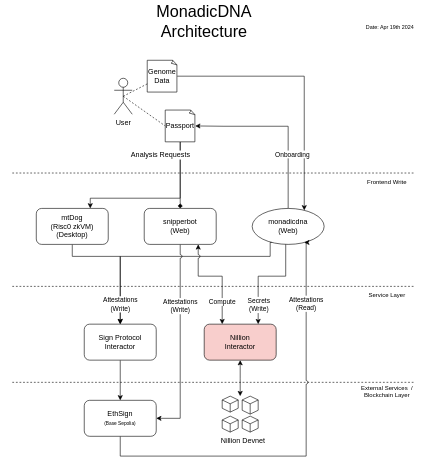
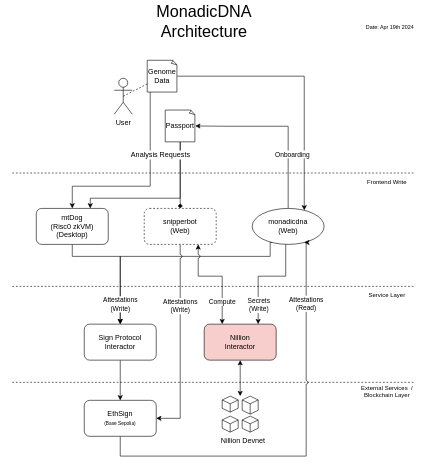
(146, 113) -> none
none -> (72, 186)
(180, 227) -> (180, 227)
